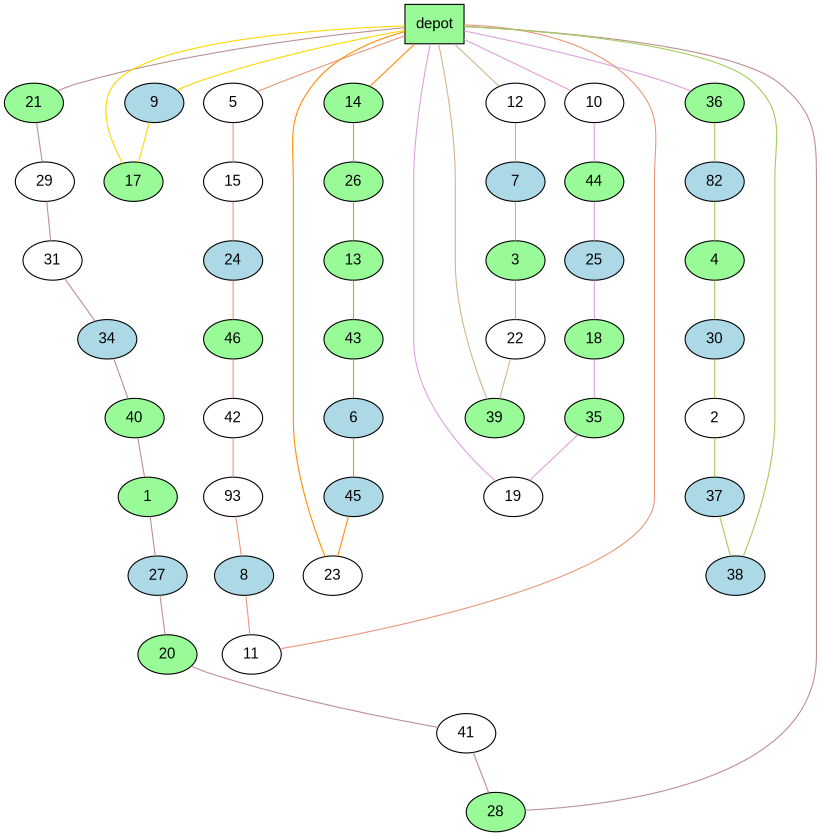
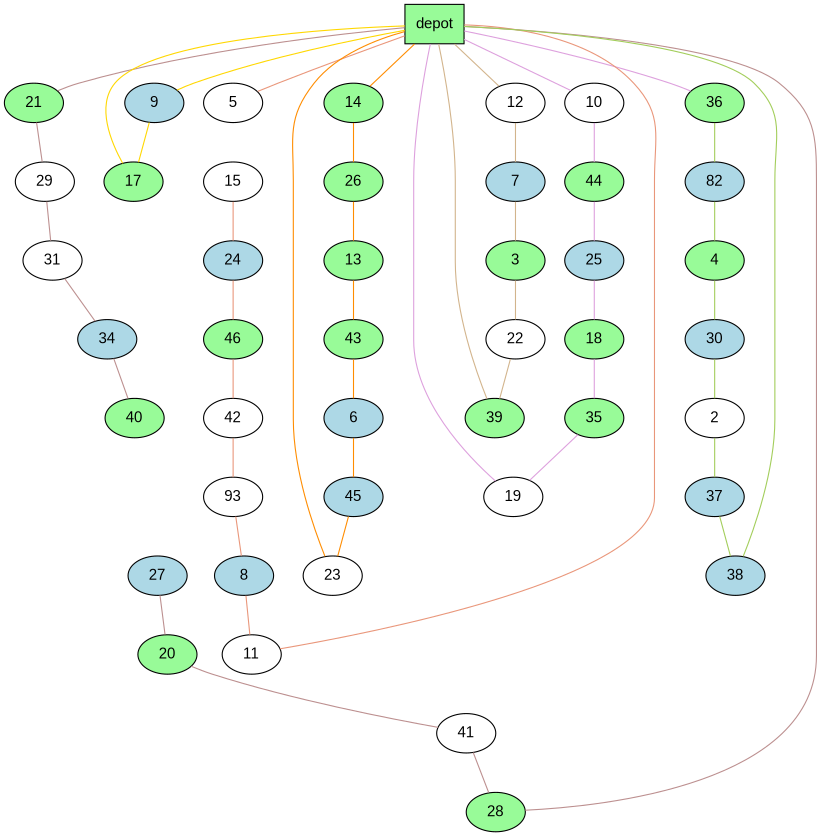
(233, 142) -> none
(148, 497) -> none
